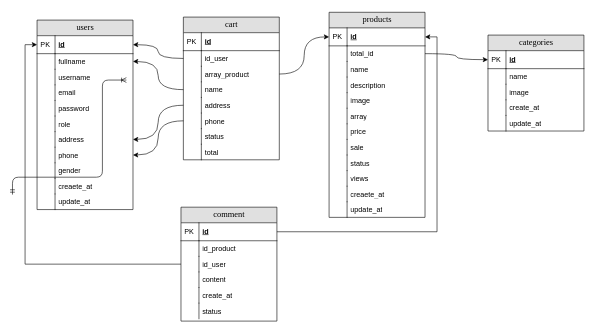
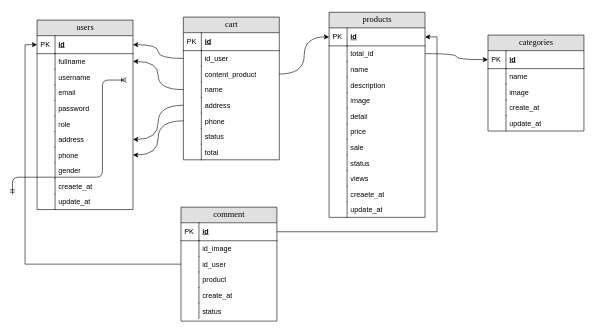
(231, 75) -> (235, 75)
(361, 117) -> (361, 117)
(222, 249) -> (217, 249)
(217, 281) -> (217, 281)
